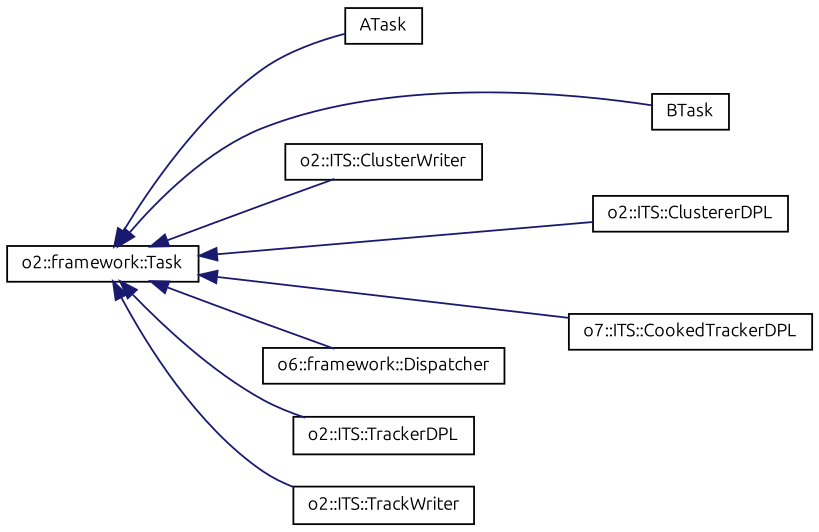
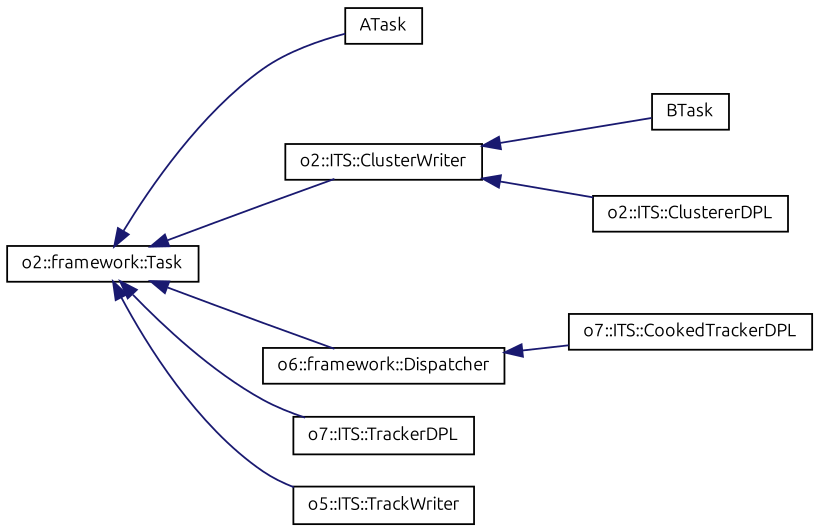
(370, 100) -> (576, 130)
(405, 238) -> (546, 189)
(393, 297) -> (546, 348)
(384, 436) -> (384, 436)
(384, 505) -> (384, 505)
